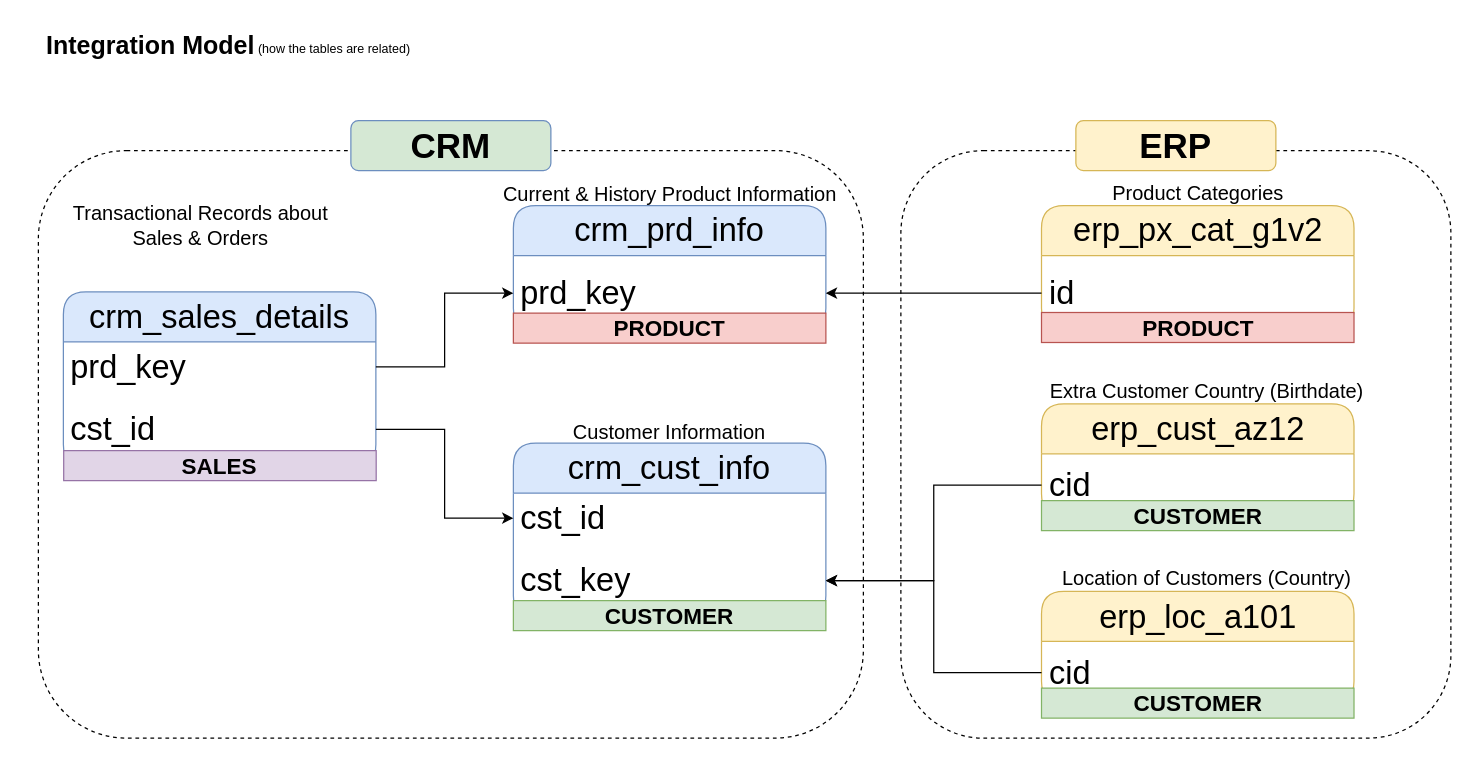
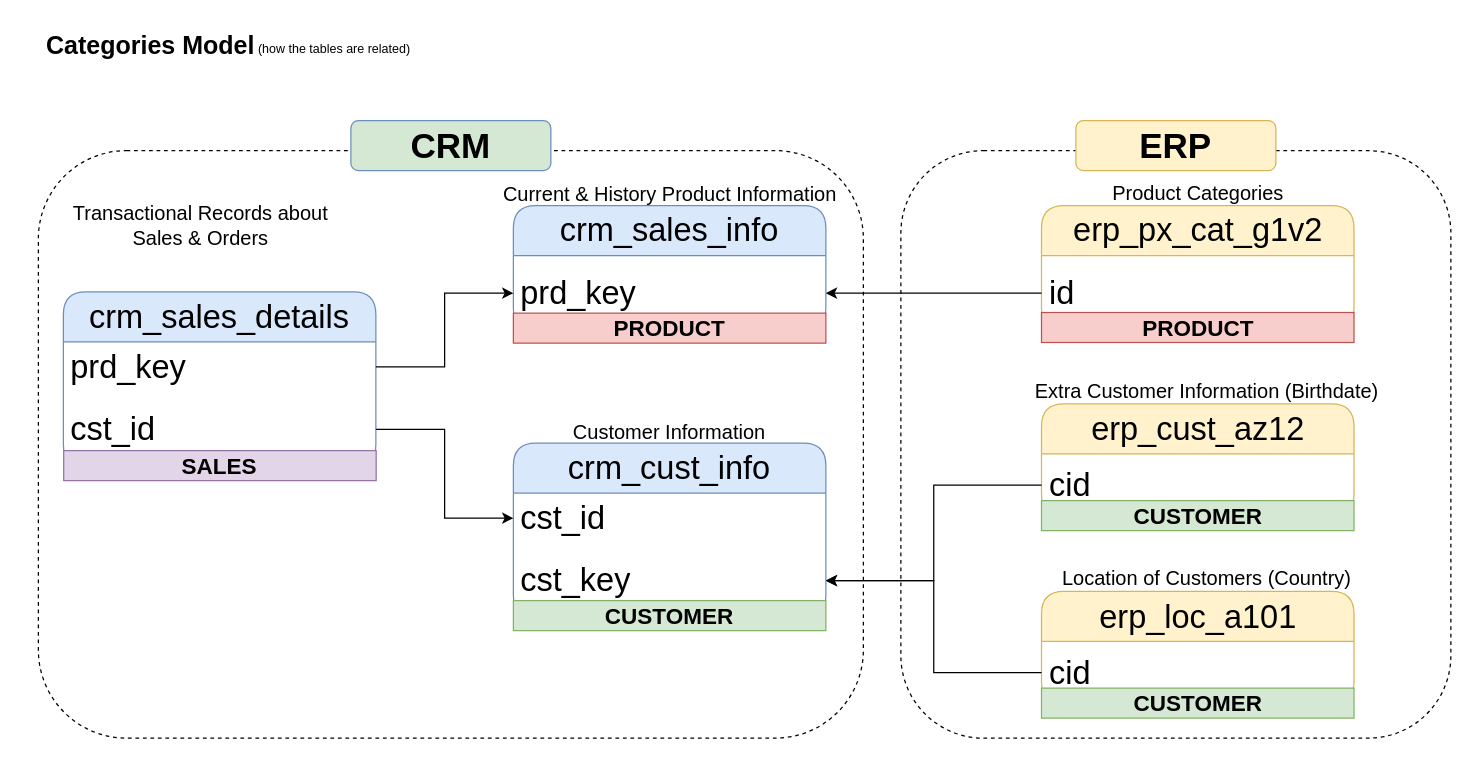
(151, 44) -> (151, 44)
(669, 231) -> (669, 231)
(1207, 391) -> (1207, 391)
